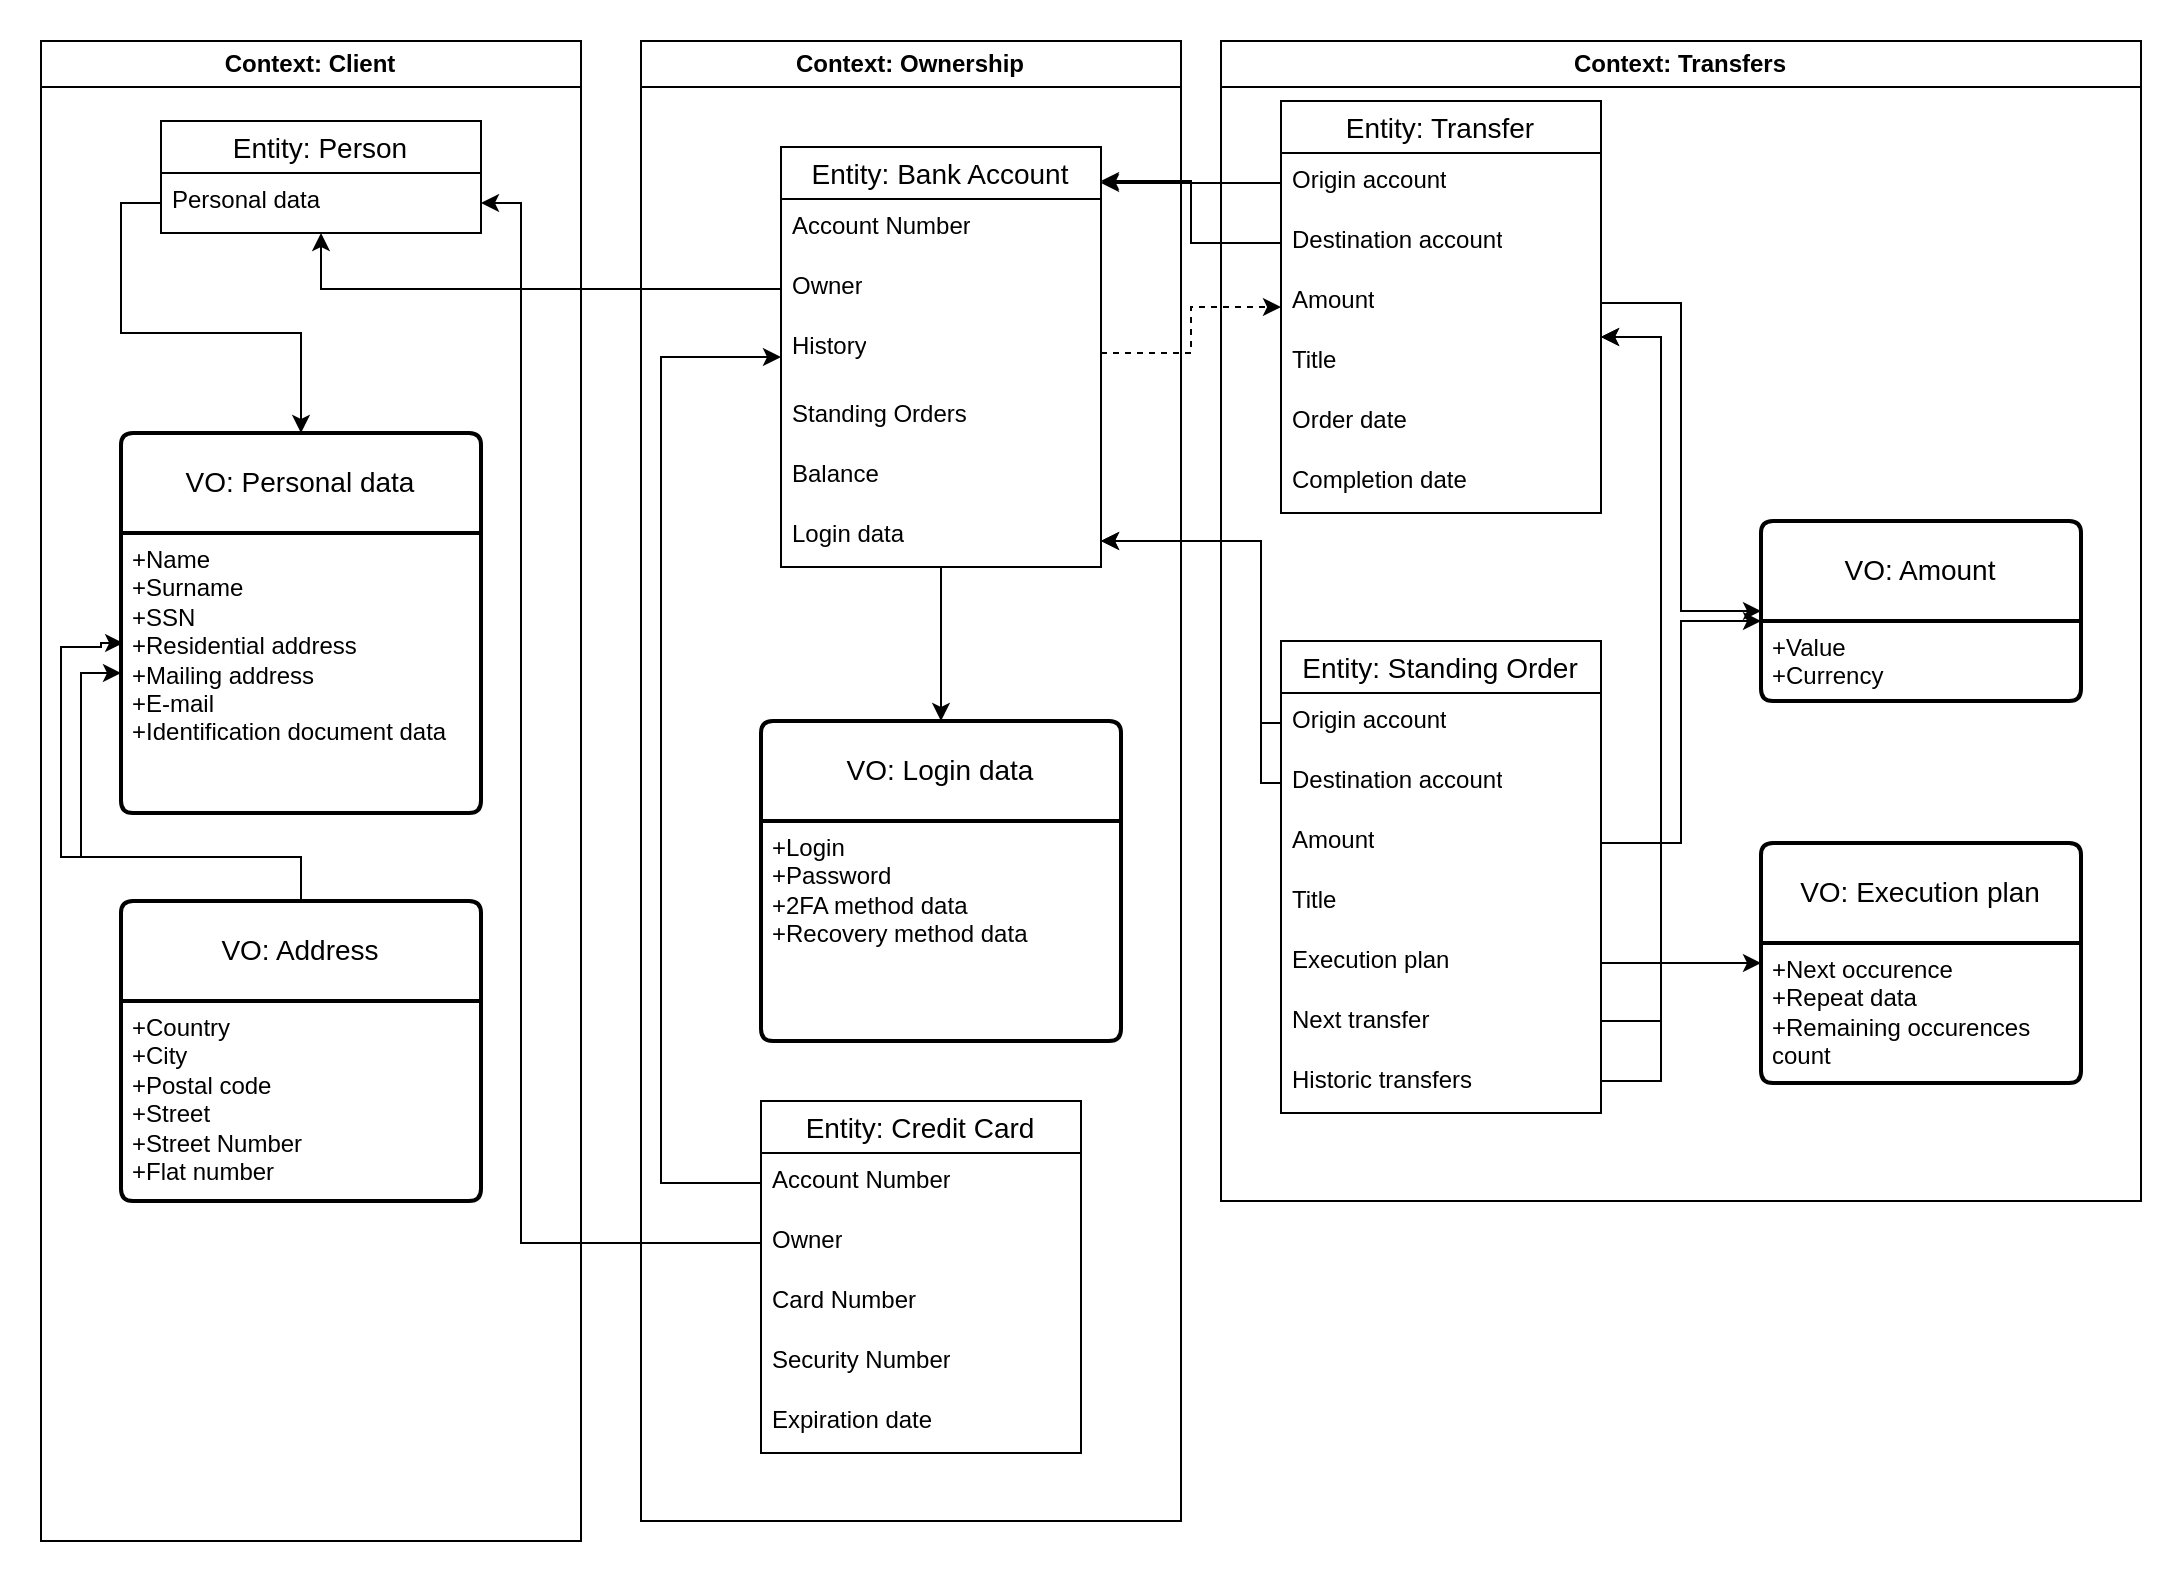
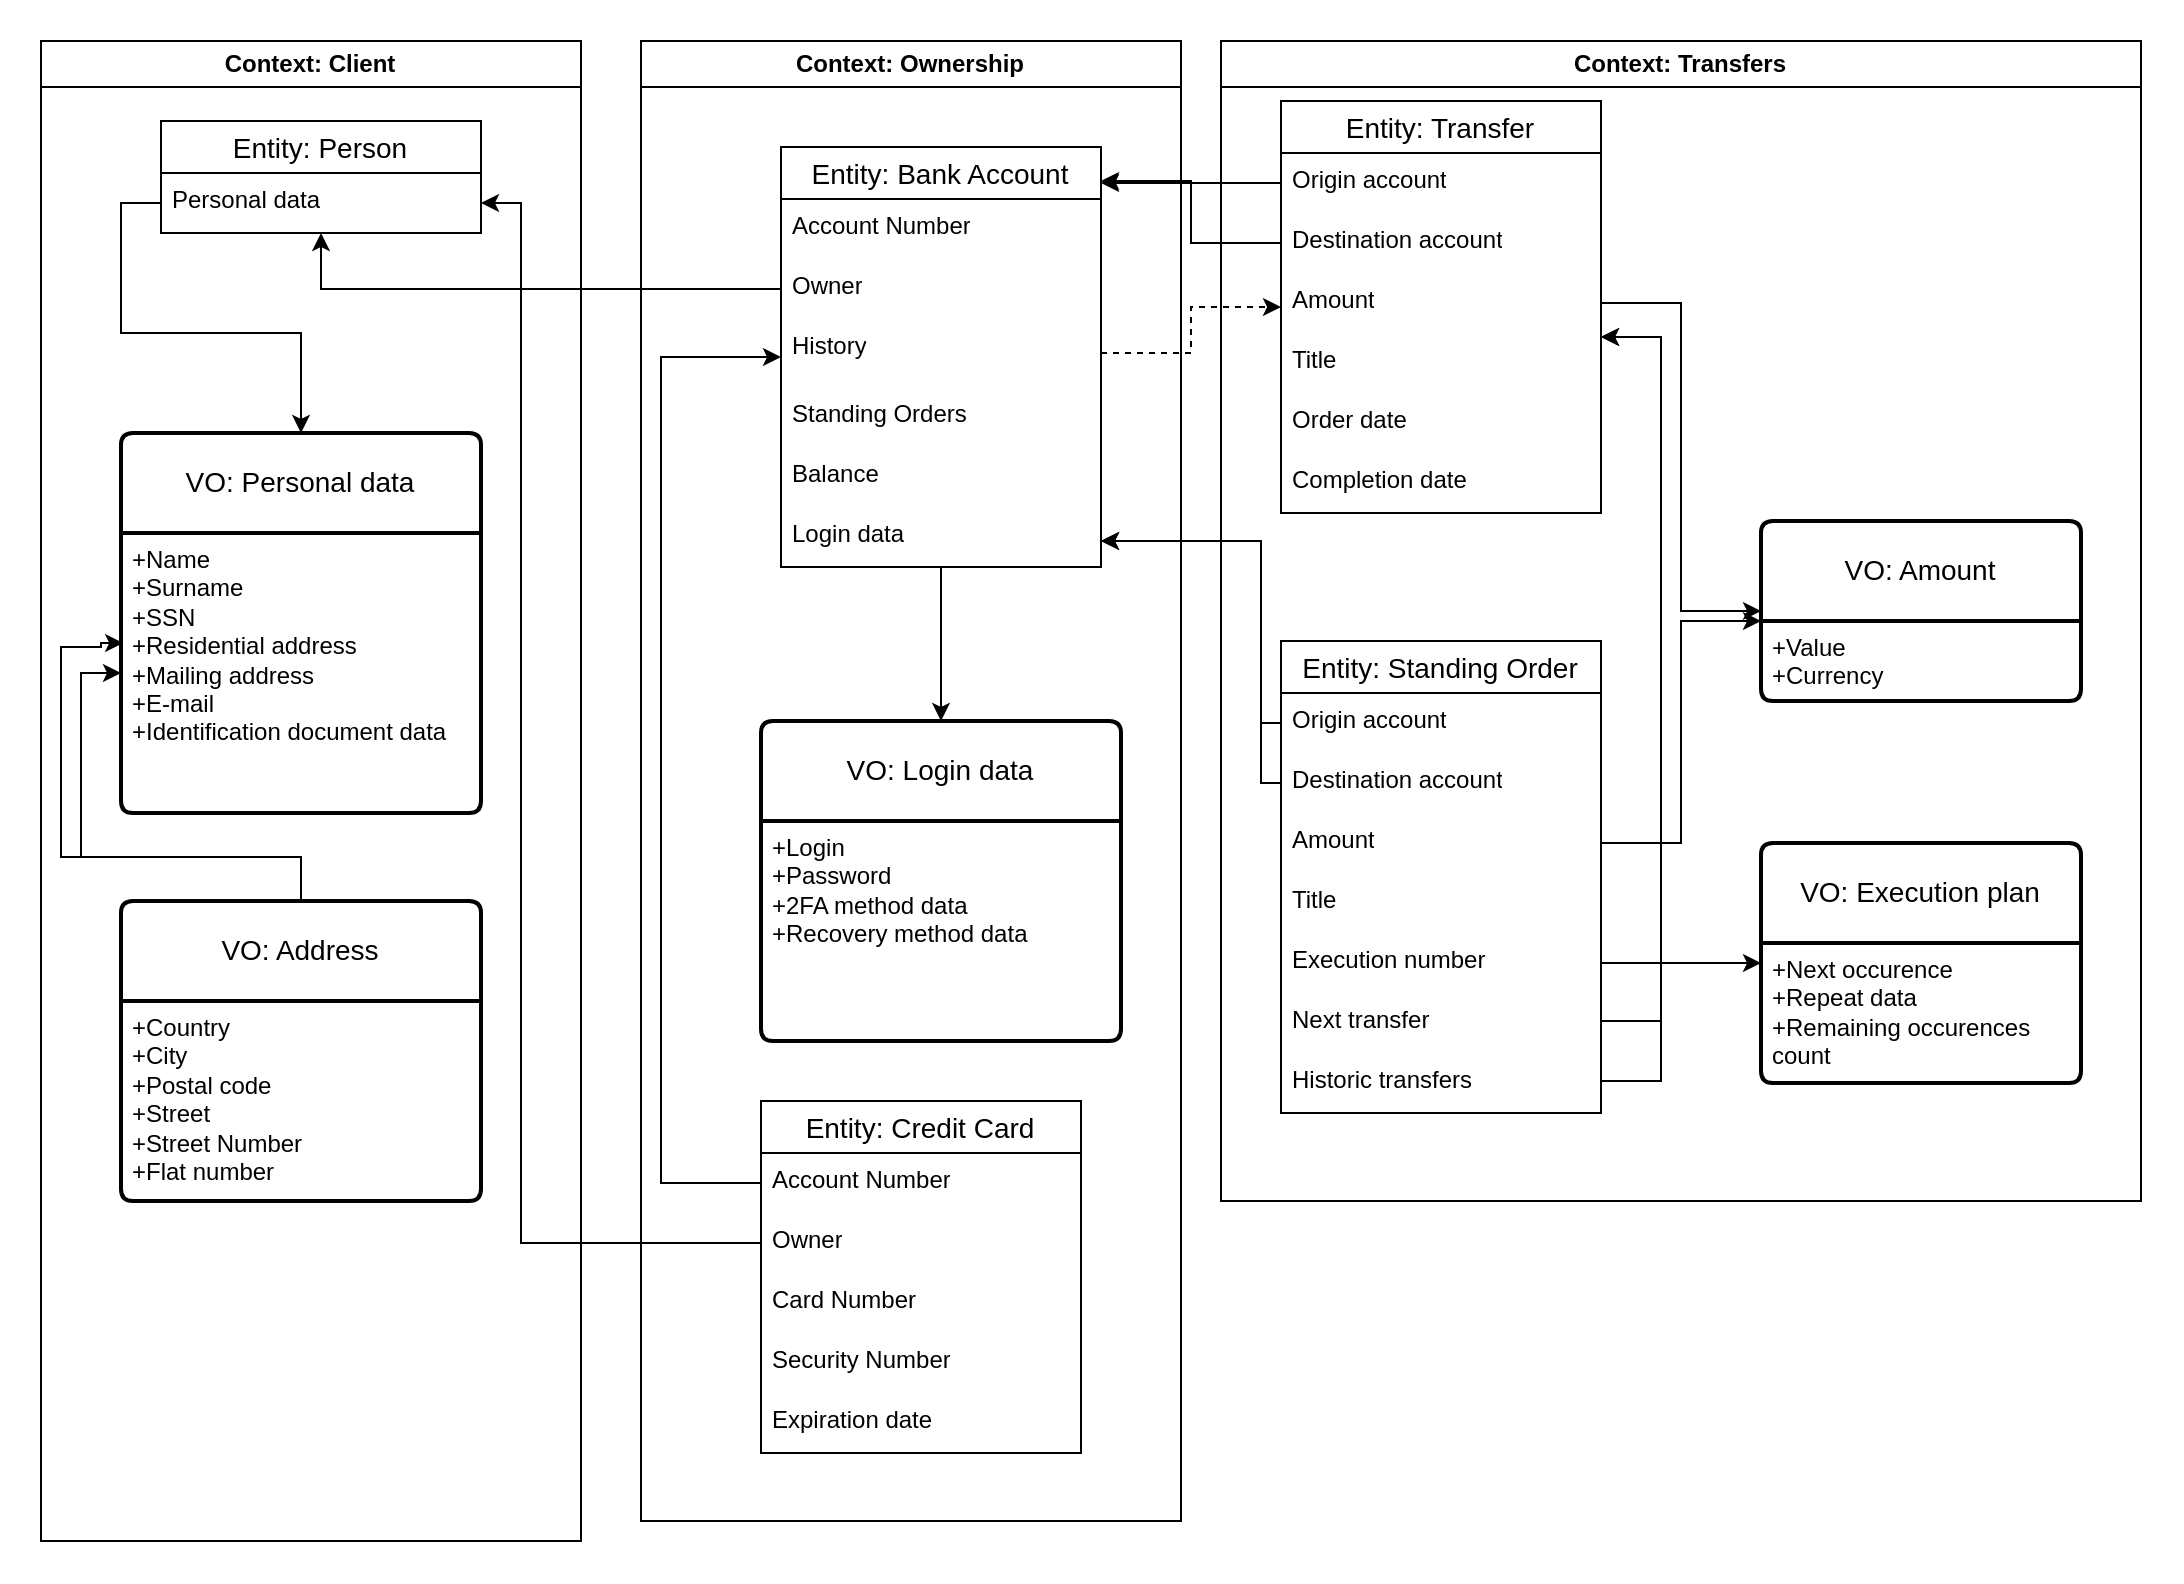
(1378, 961) -> (1394, 961)
